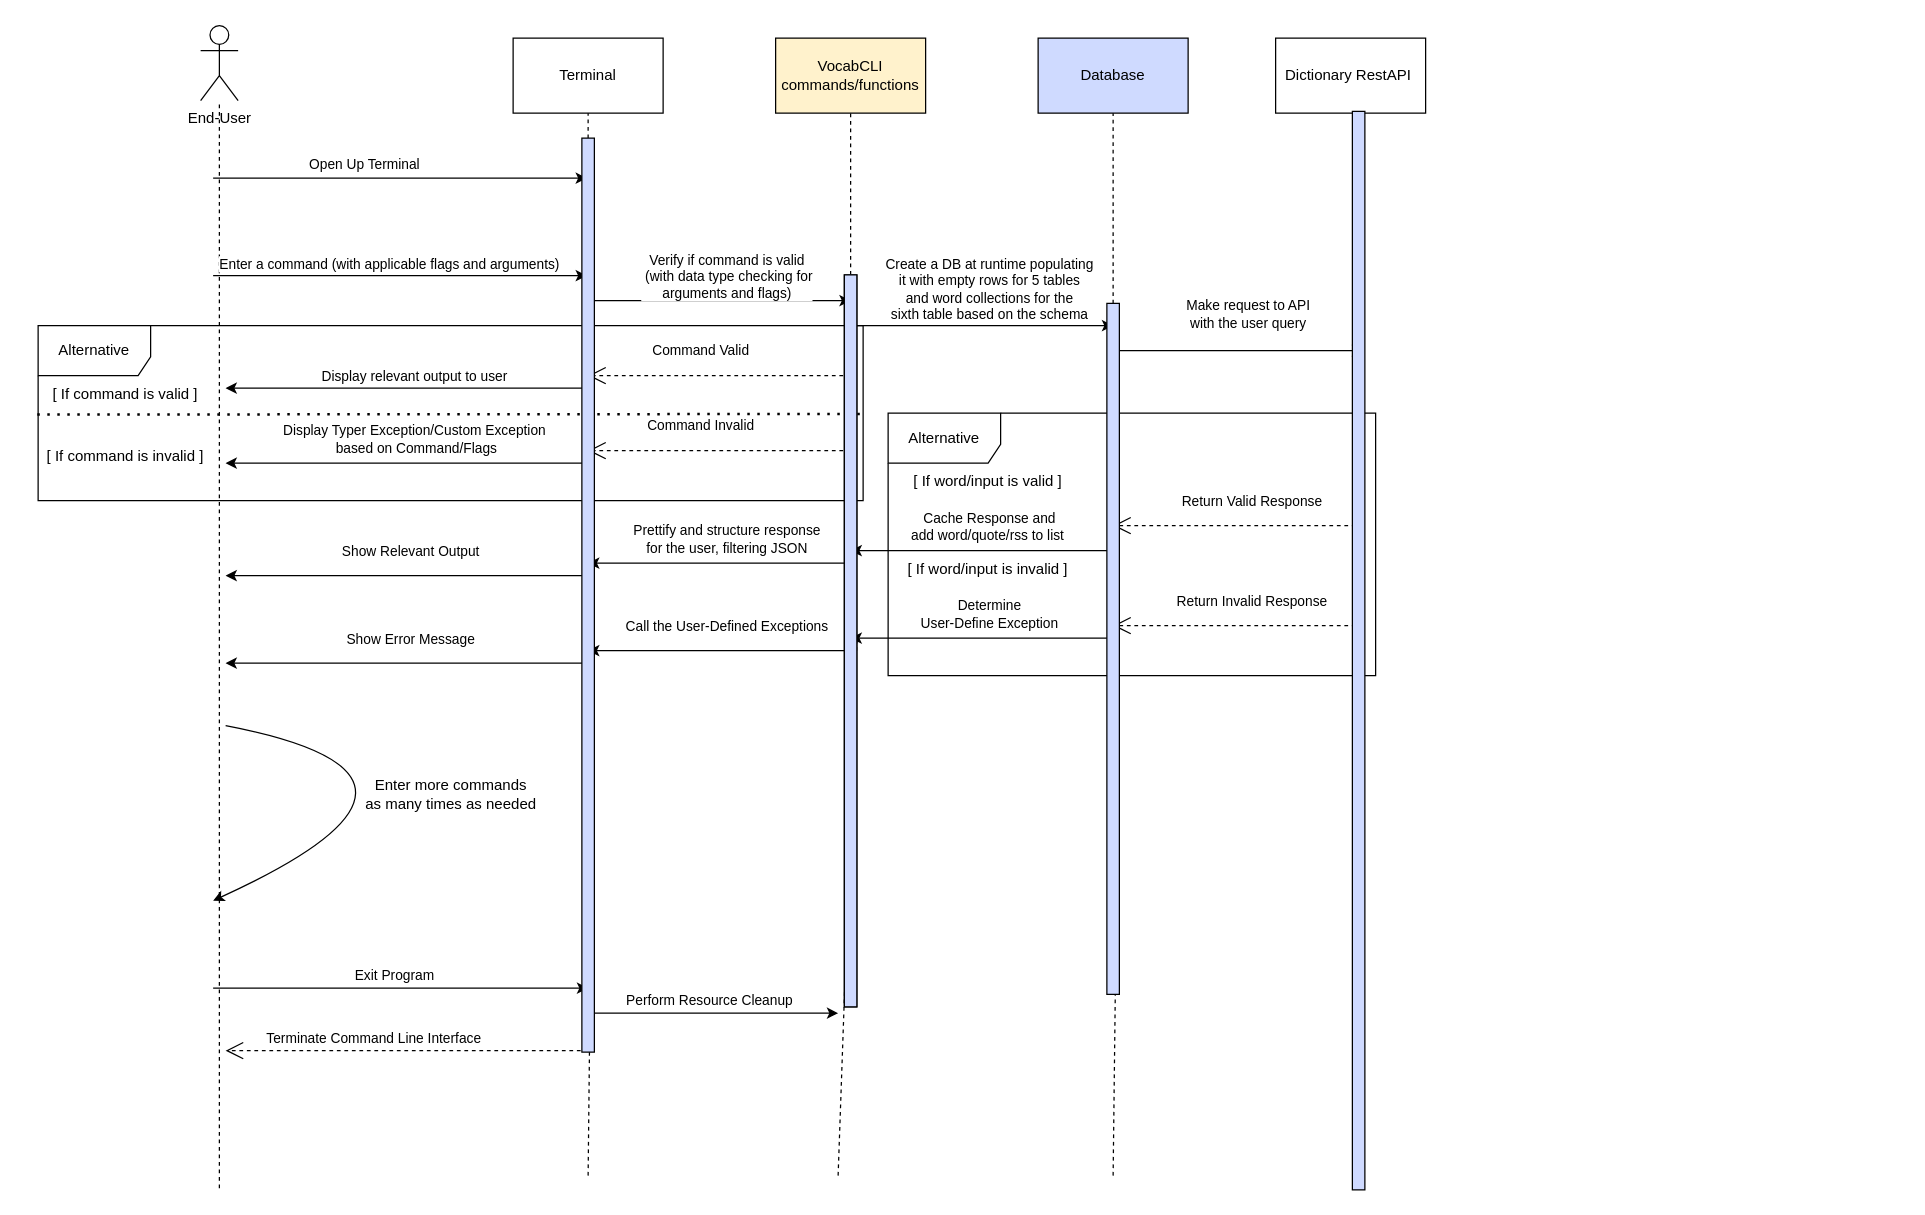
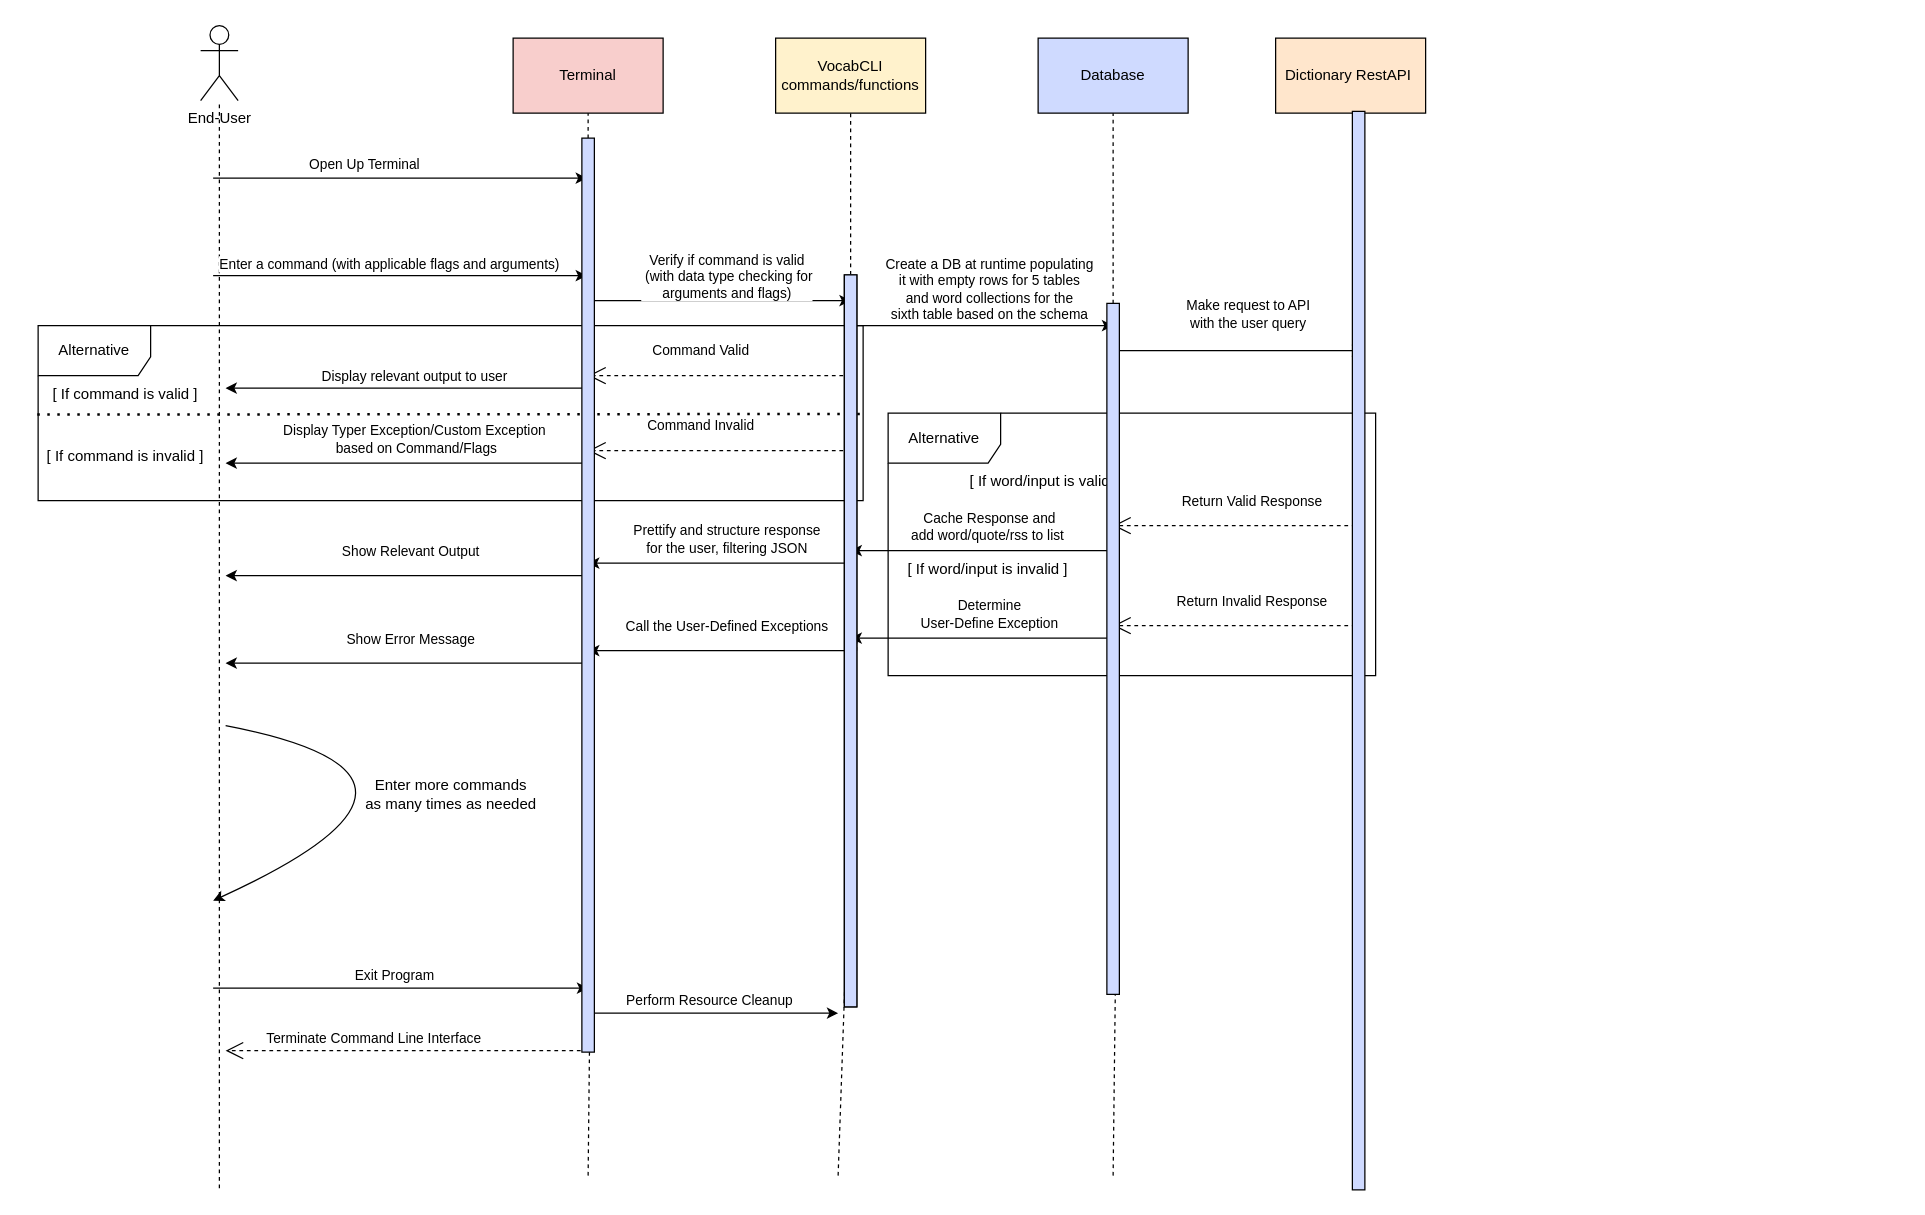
(588, 76) -> (588, 76)
(1351, 76) -> (1351, 76)
(988, 482) -> (1044, 482)
